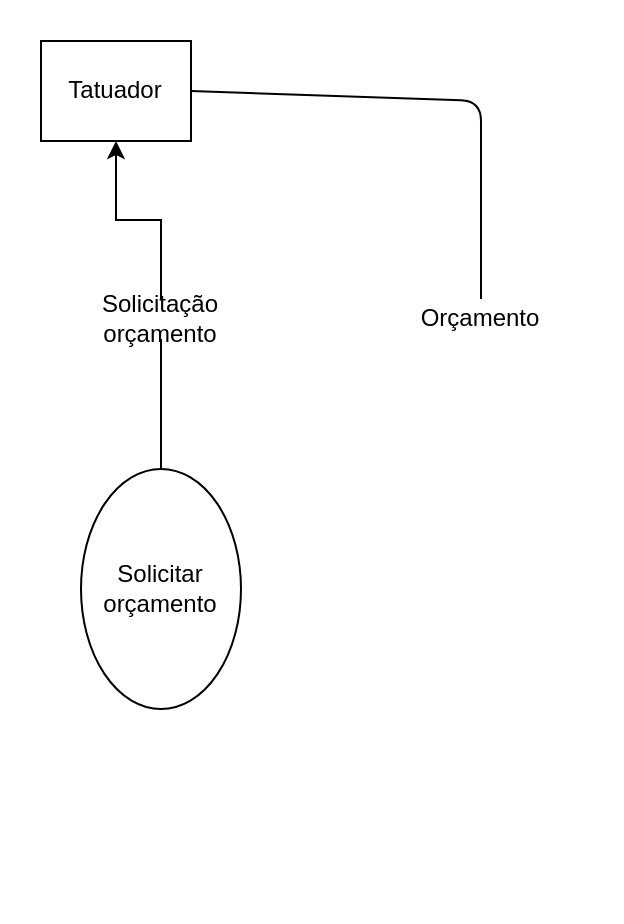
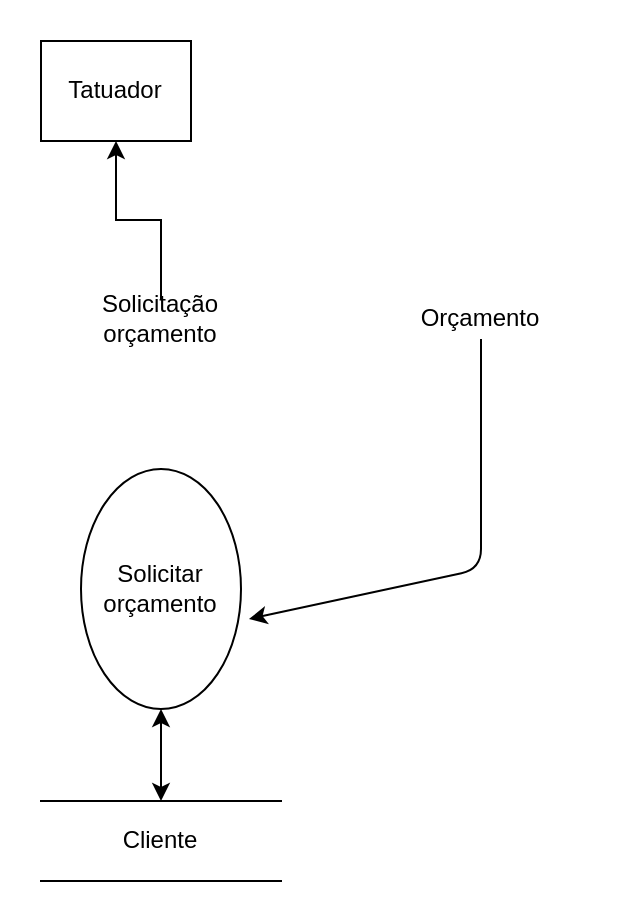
(428, 99) -> none
(161, 404) -> none
none -> (478, 562)
none -> (161, 755)
none -> (161, 841)
